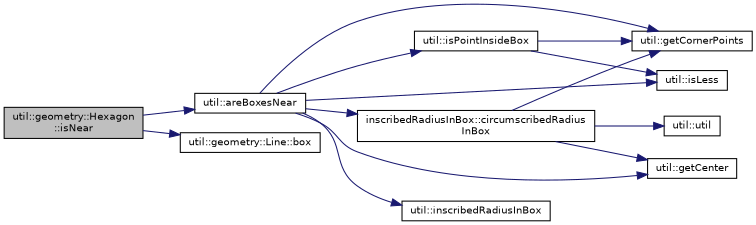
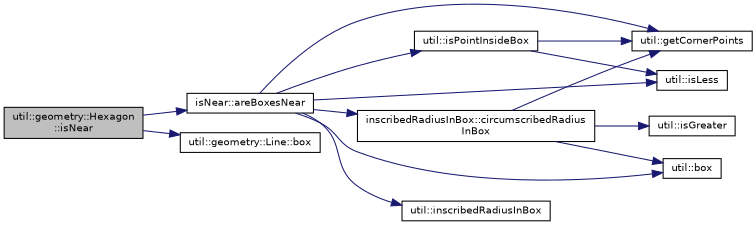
(250, 103) -> (250, 103)
(692, 126) -> (692, 126)
(692, 168) -> (692, 168)
